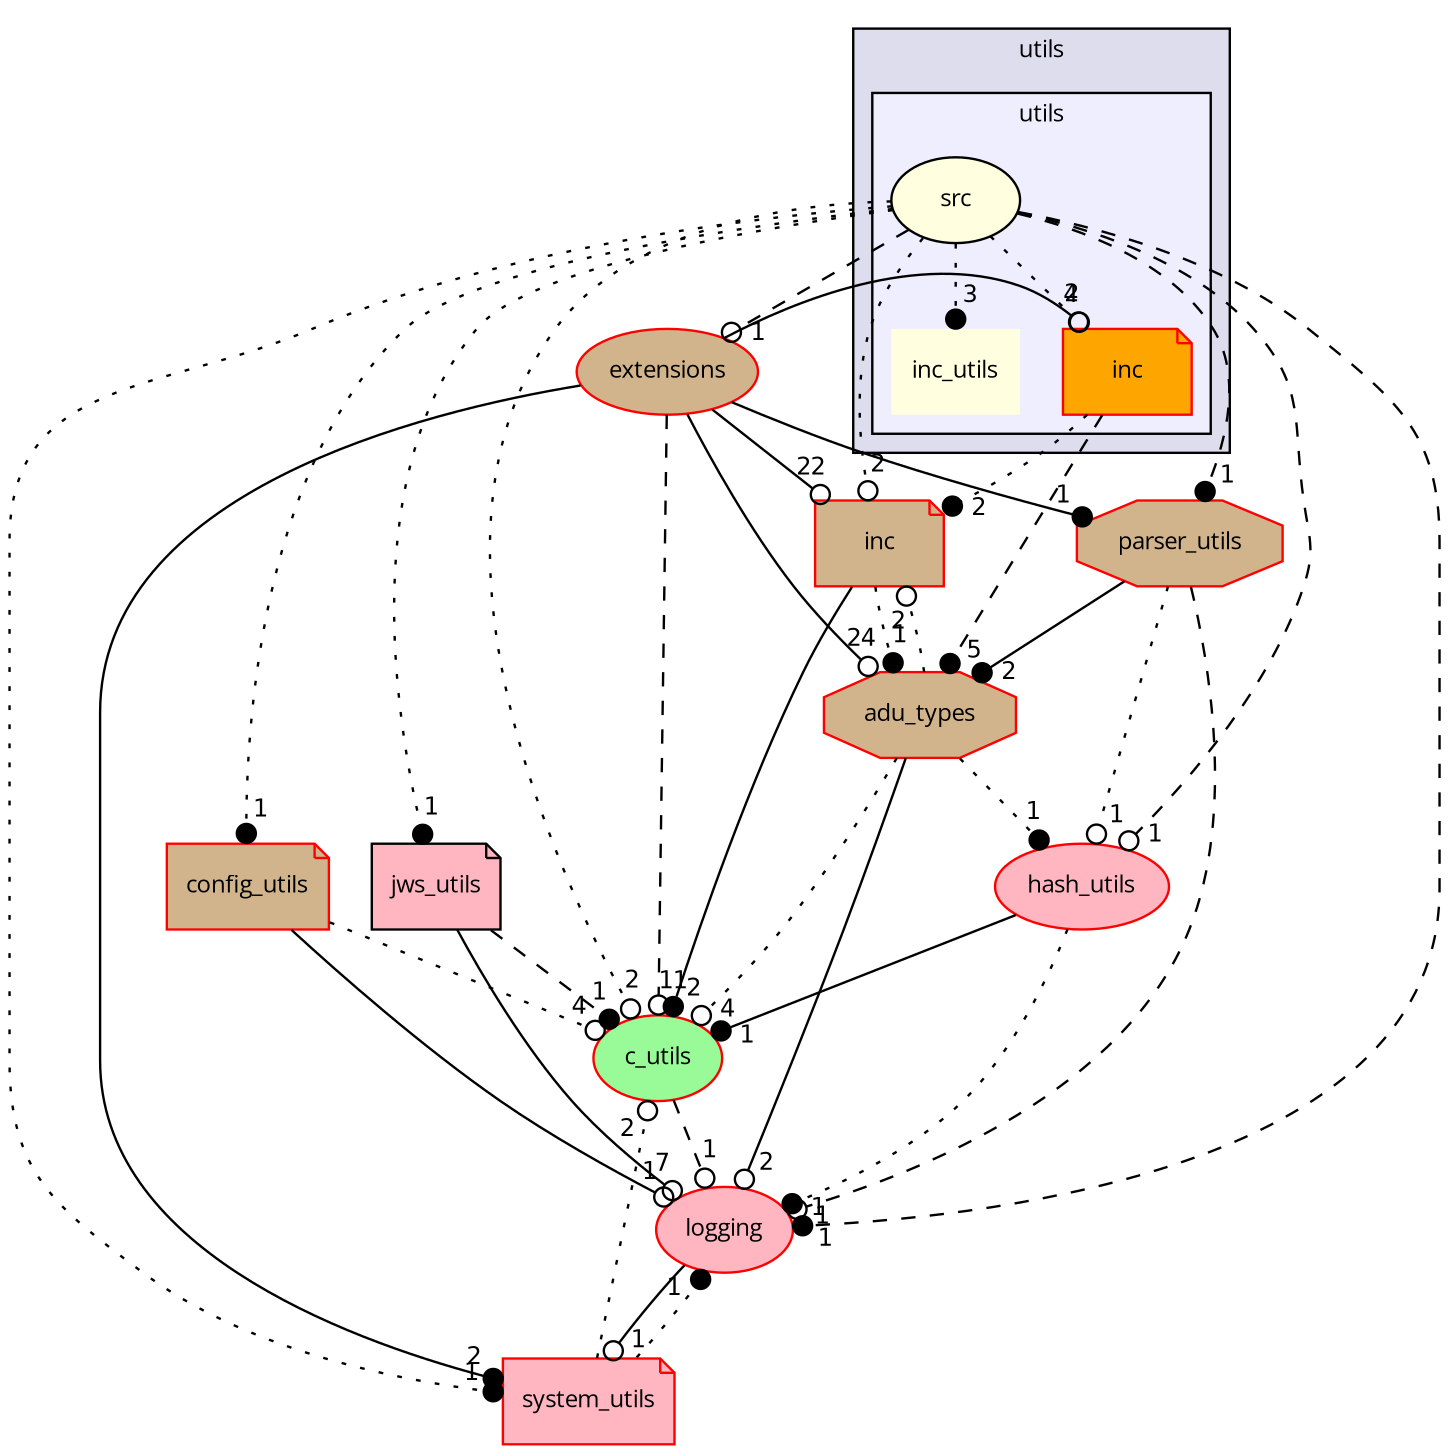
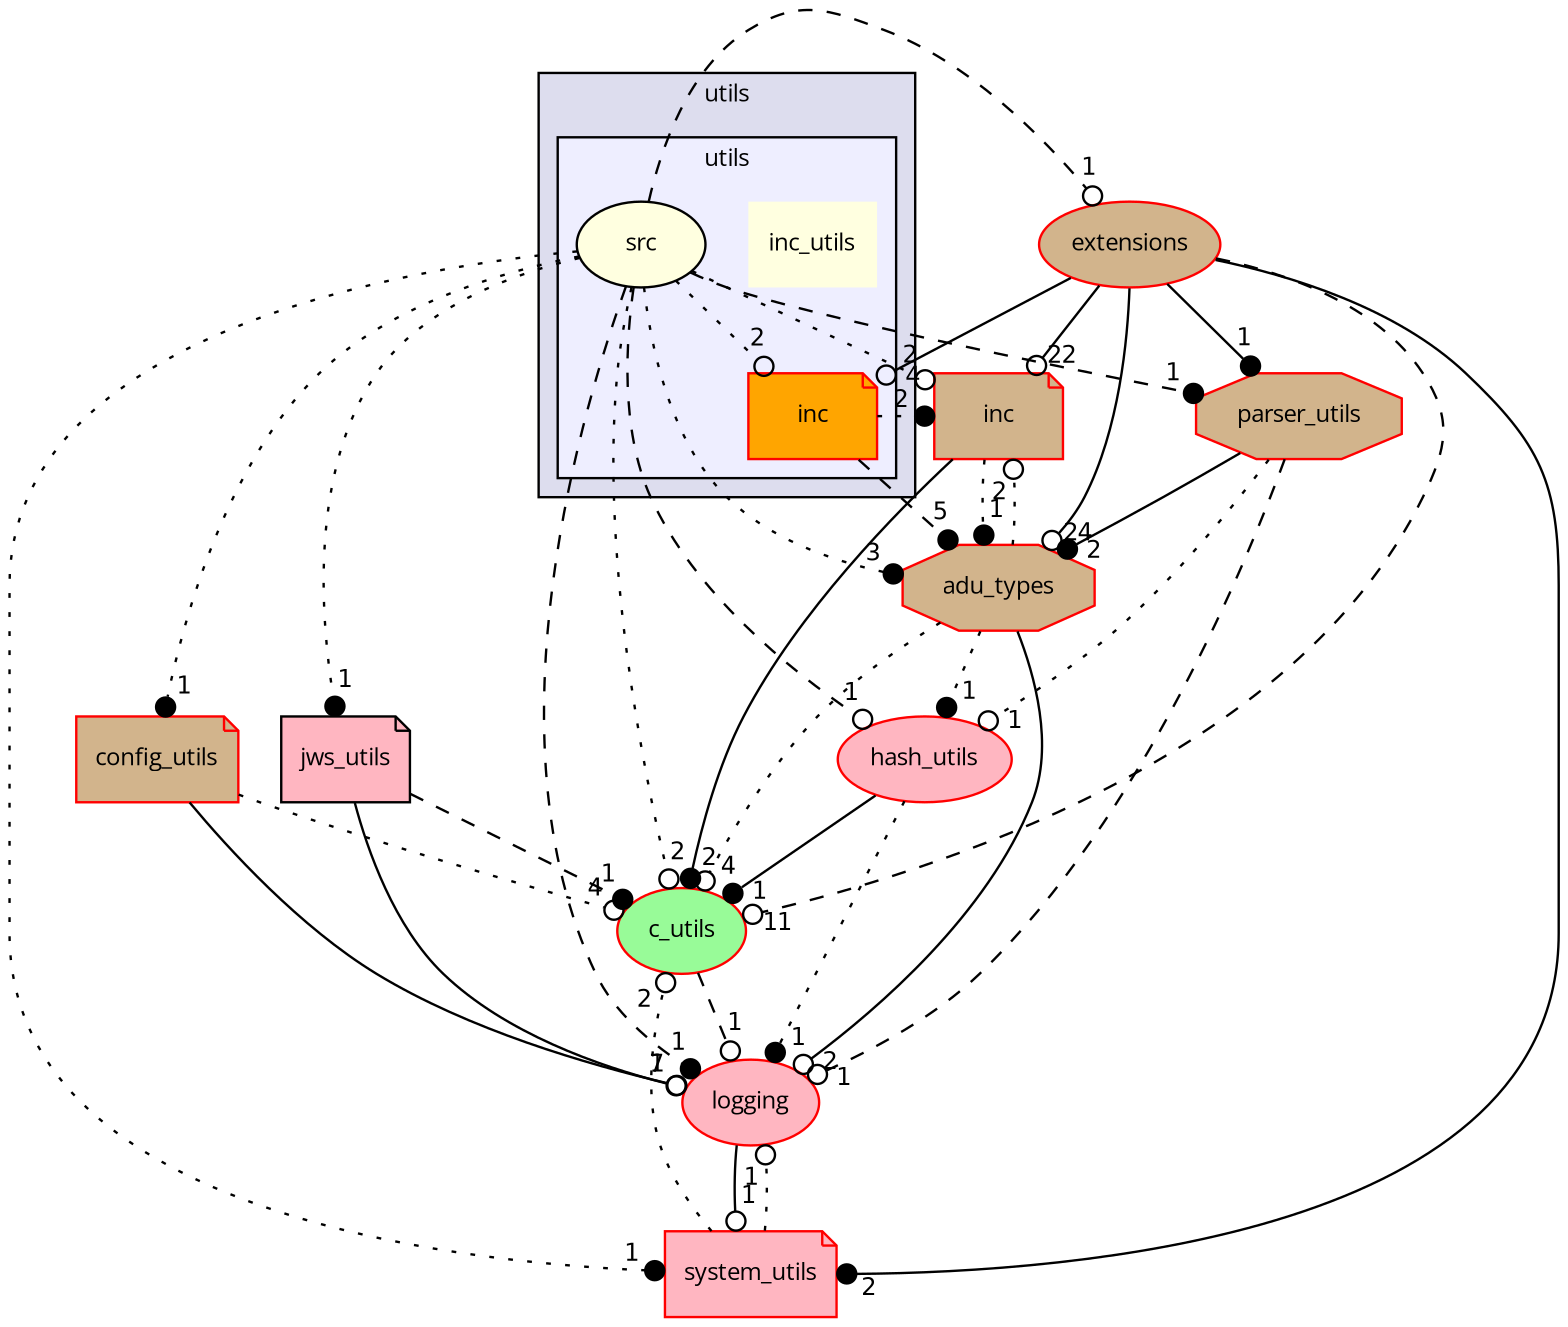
(956, 290) -> (698, 460)
(666, 1323) -> (767, 1198)
